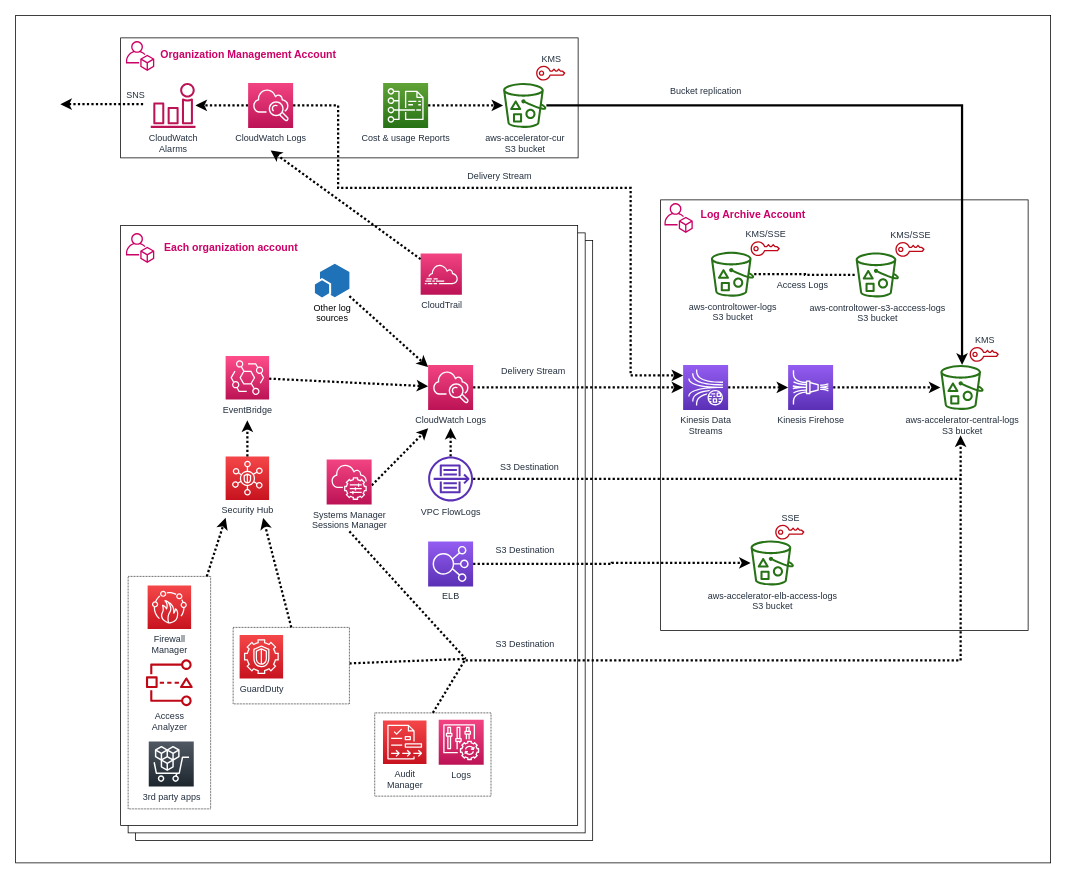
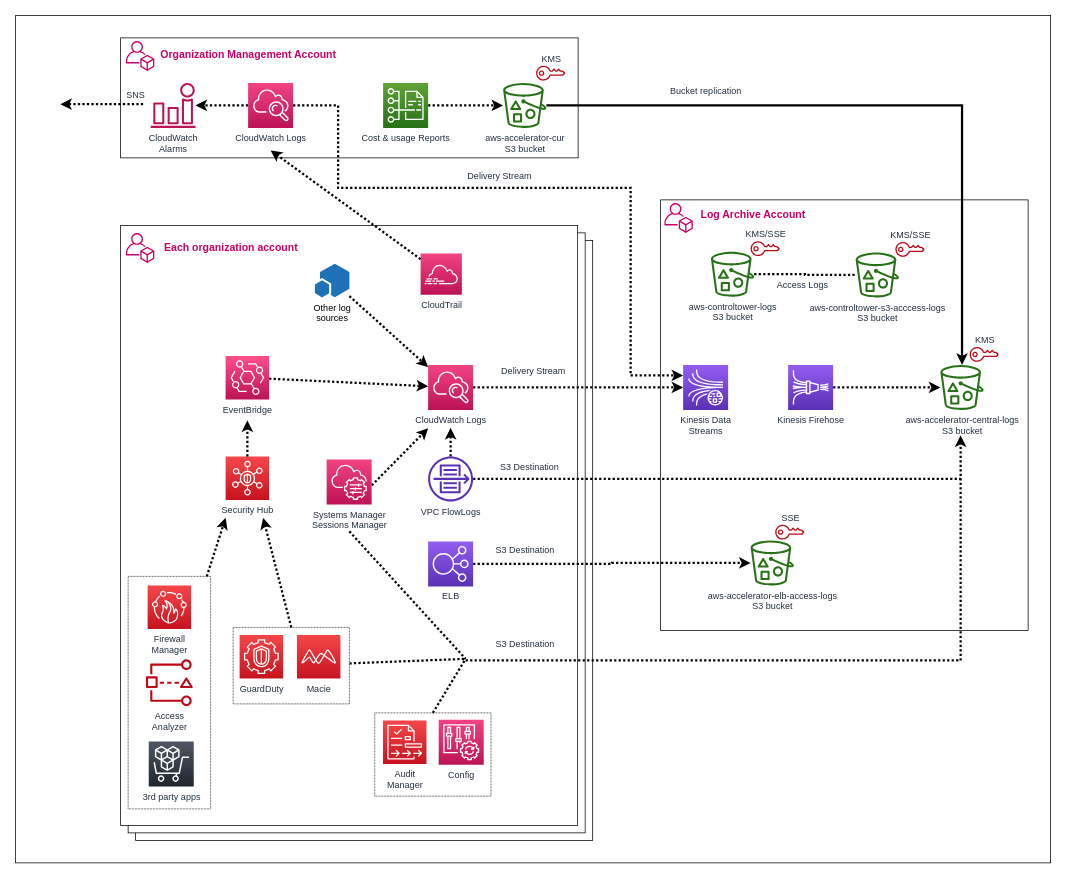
(754, 387) -> none
none -> (318, 657)
(461, 775) -> (461, 775)
